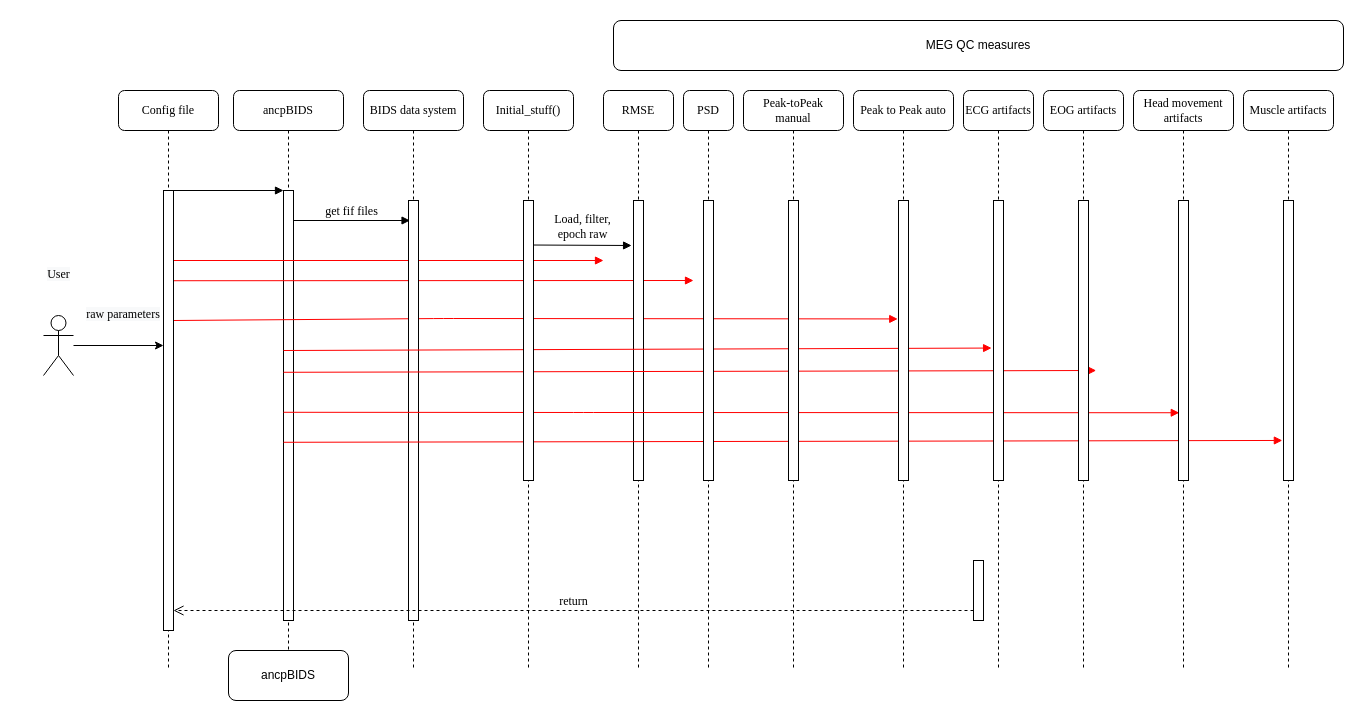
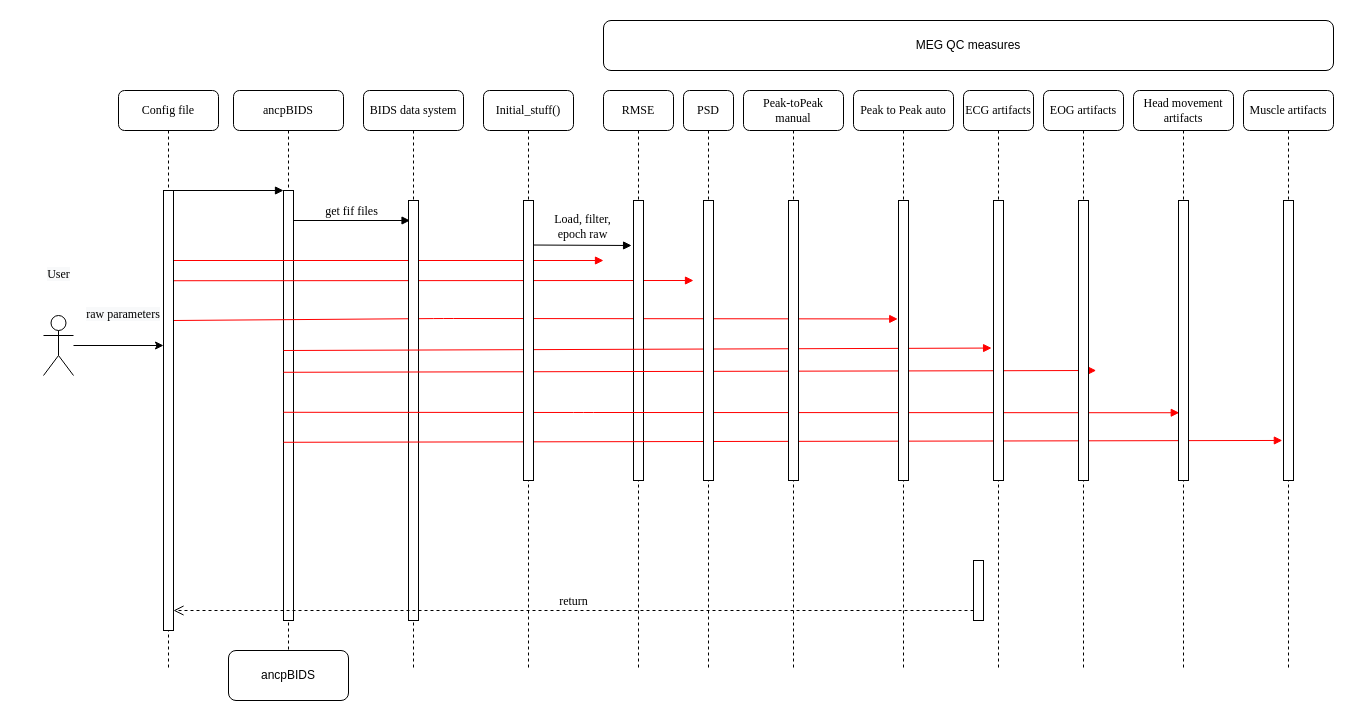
(979, 46) -> (969, 46)
